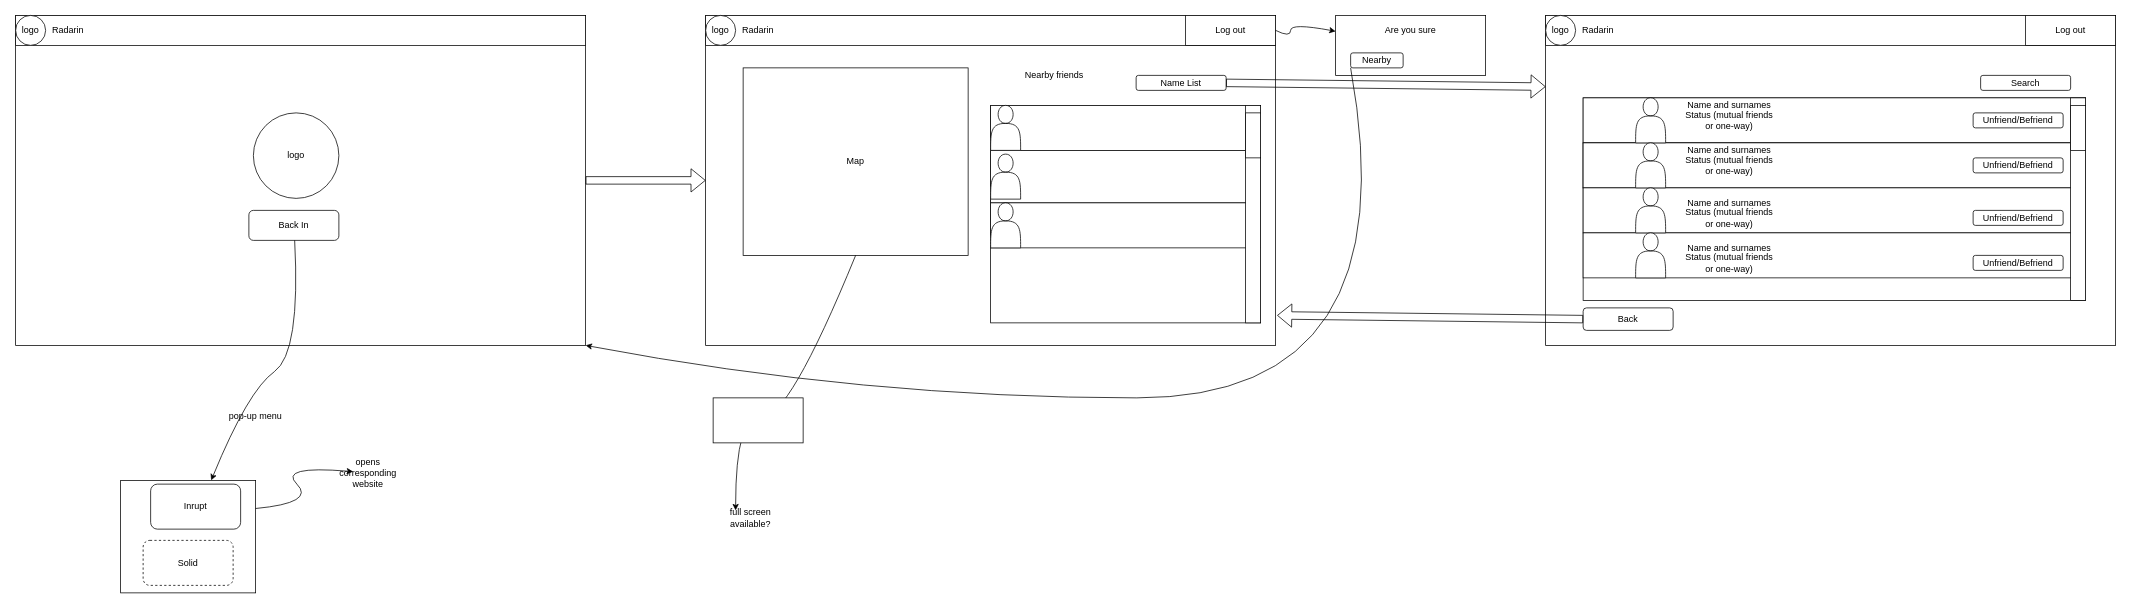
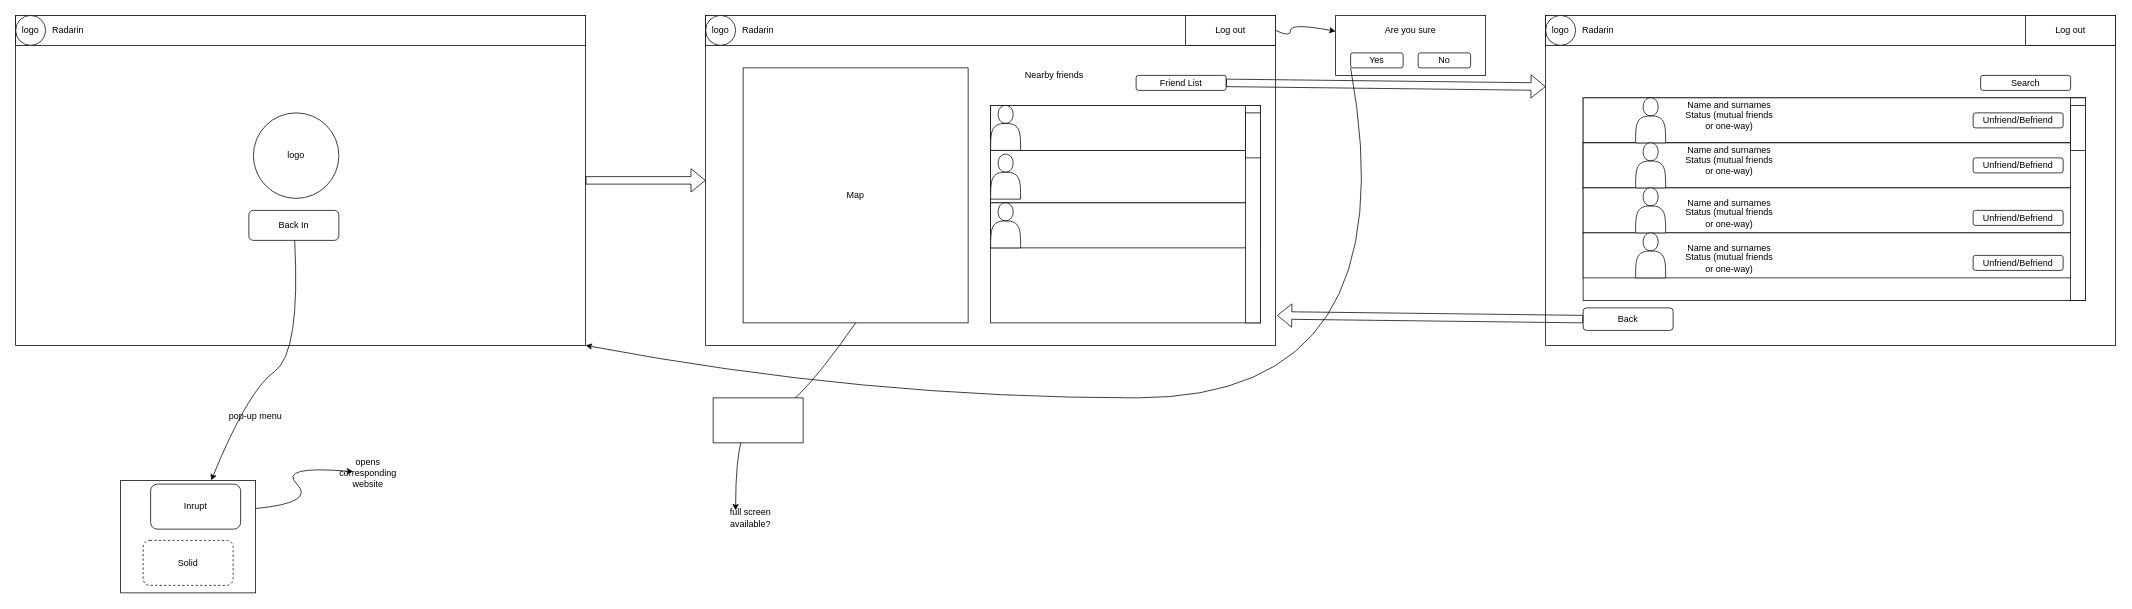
(1377, 60) -> (1377, 60)
none -> (1444, 60)
(1181, 83) -> (1181, 83)
(855, 162) -> (855, 195)
